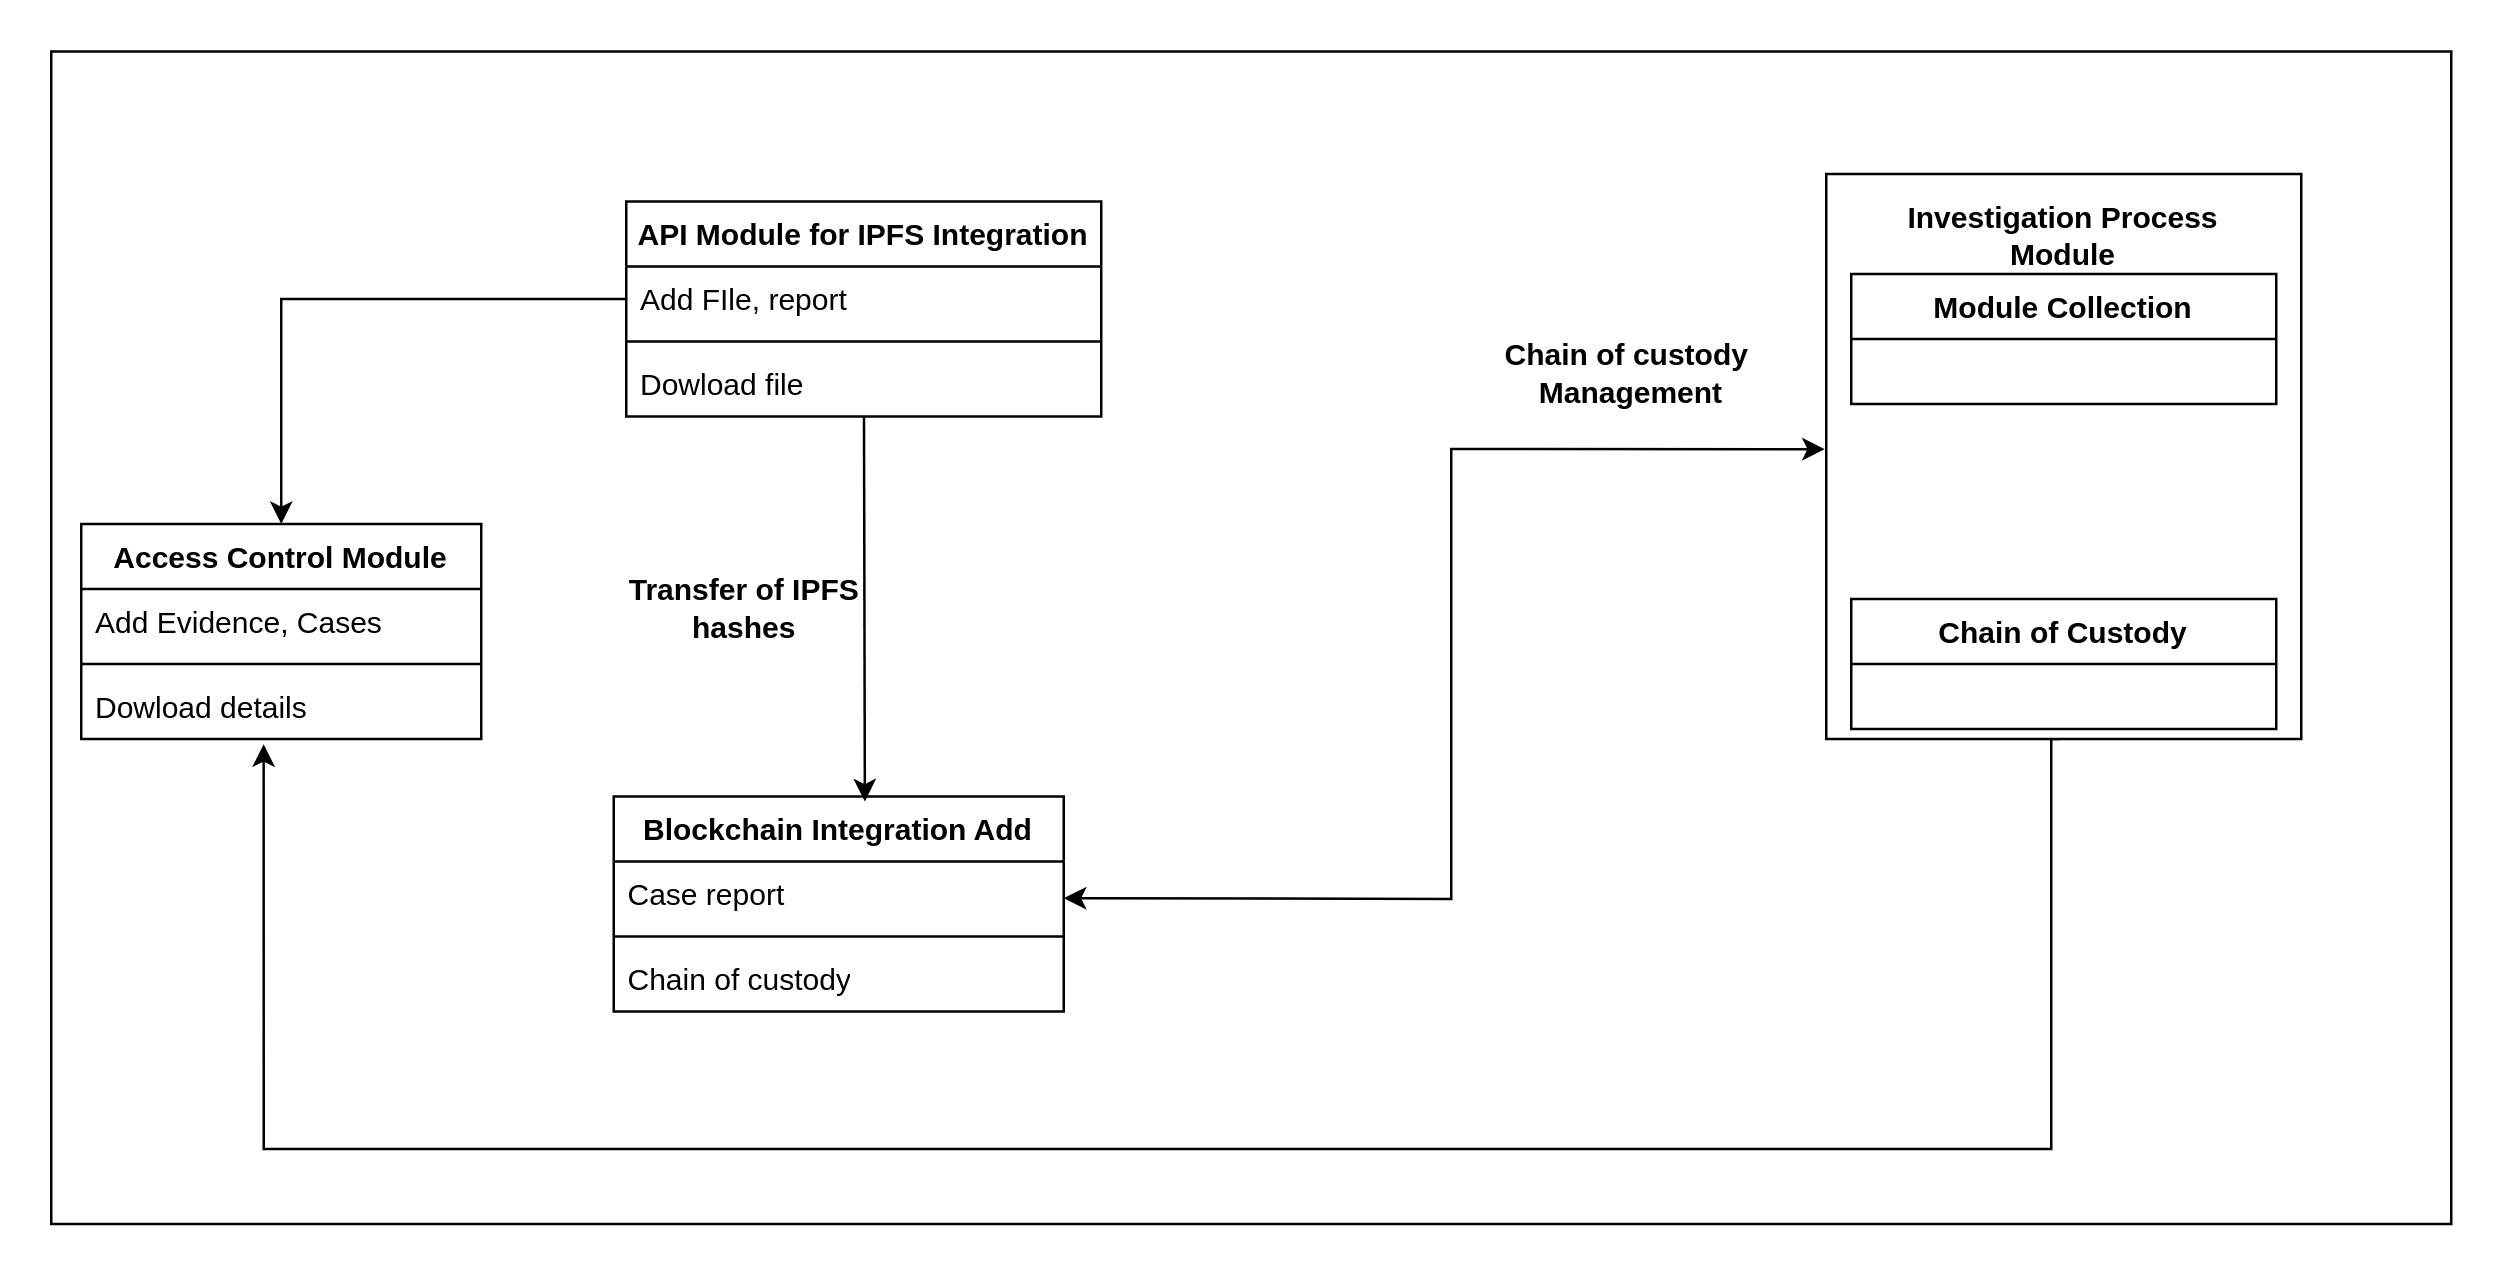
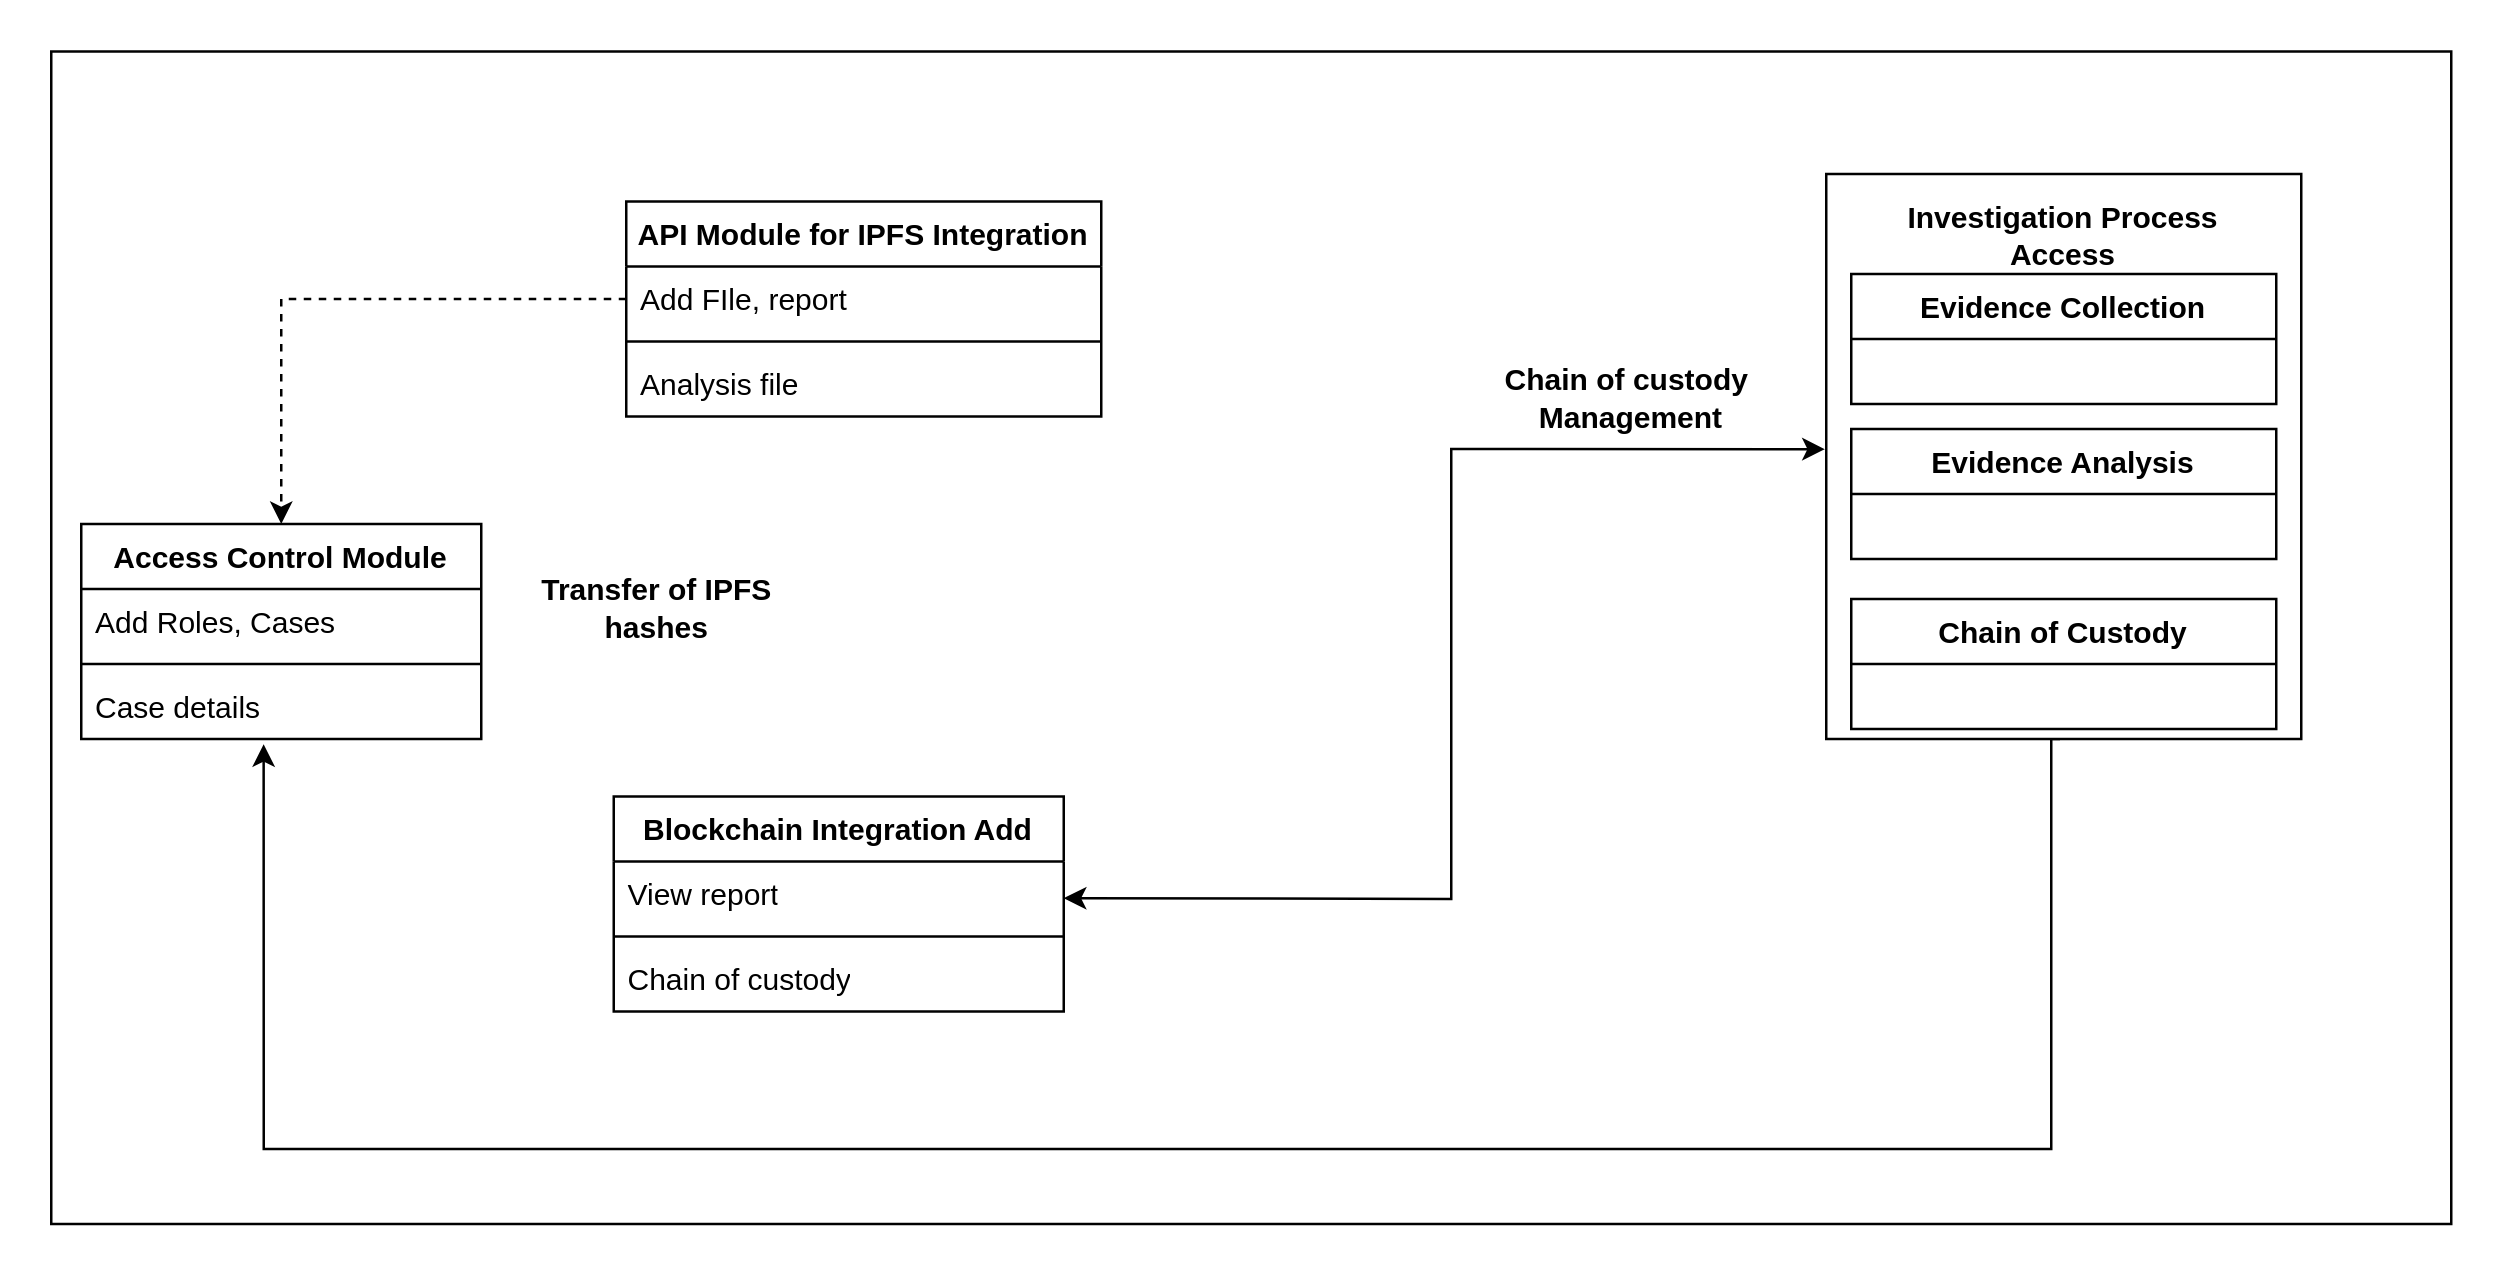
(2064, 236) -> (2064, 236)
(346, 299) -> (346, 299)
(2064, 309) -> (2064, 309)
(1626, 374) -> (1626, 399)
(726, 387) -> (731, 387)
none -> (2064, 494)
(864, 603) -> none
(745, 609) -> (658, 609)
(240, 624) -> (215, 624)
(207, 709) -> (185, 709)
(717, 897) -> (713, 897)
